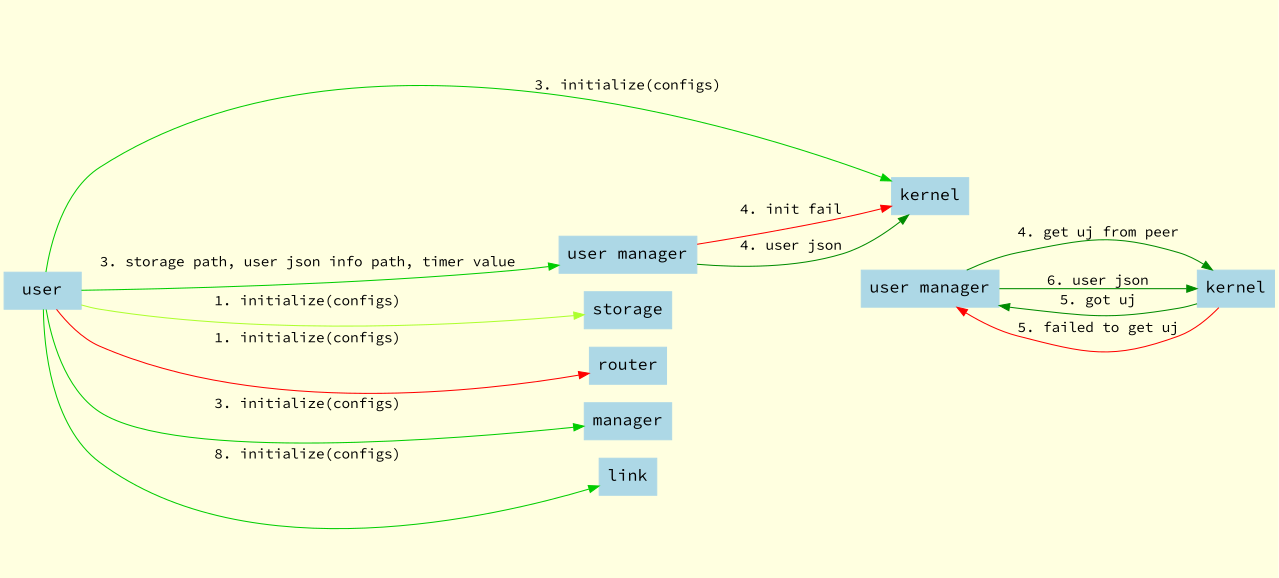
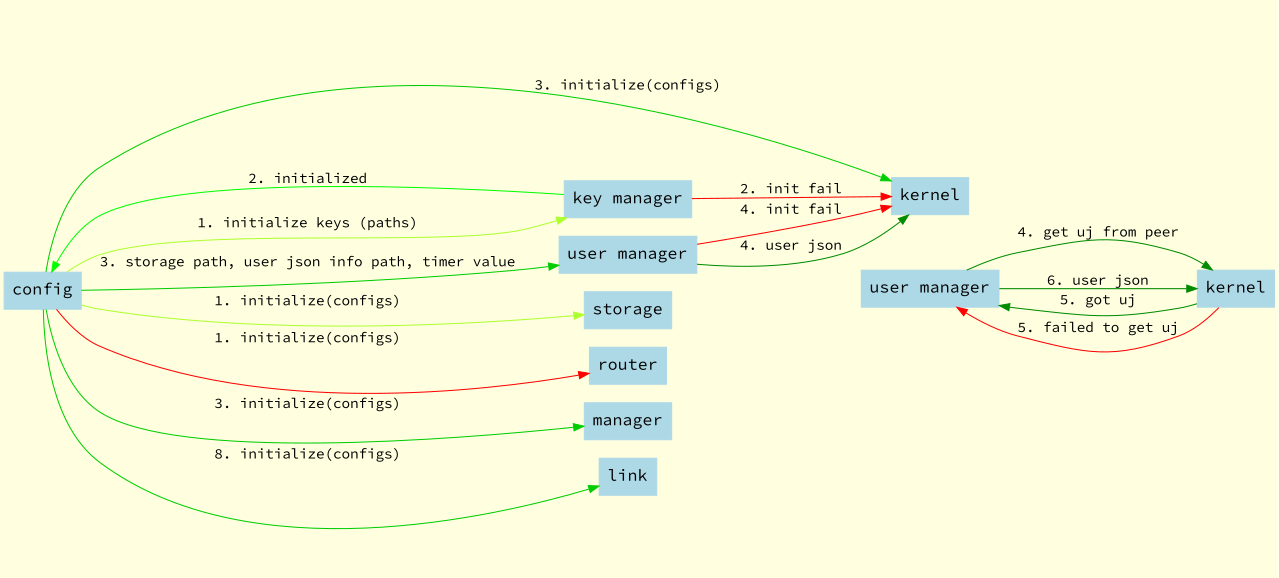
none -> (628, 199)
(43, 291) -> (43, 291)
